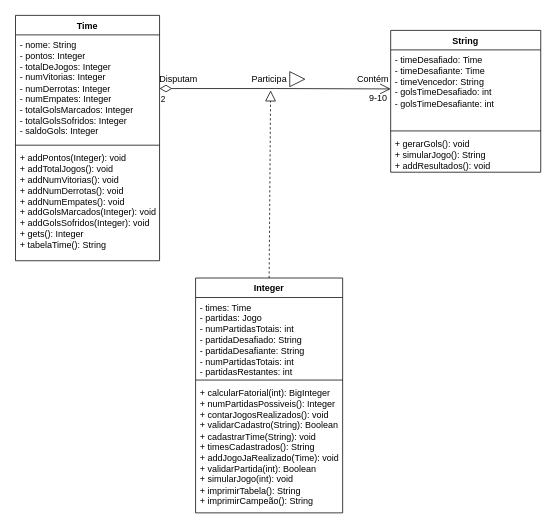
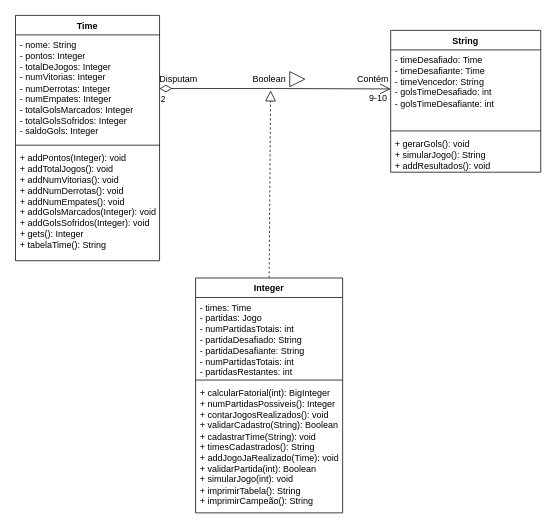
(269, 79) -> (269, 79)
